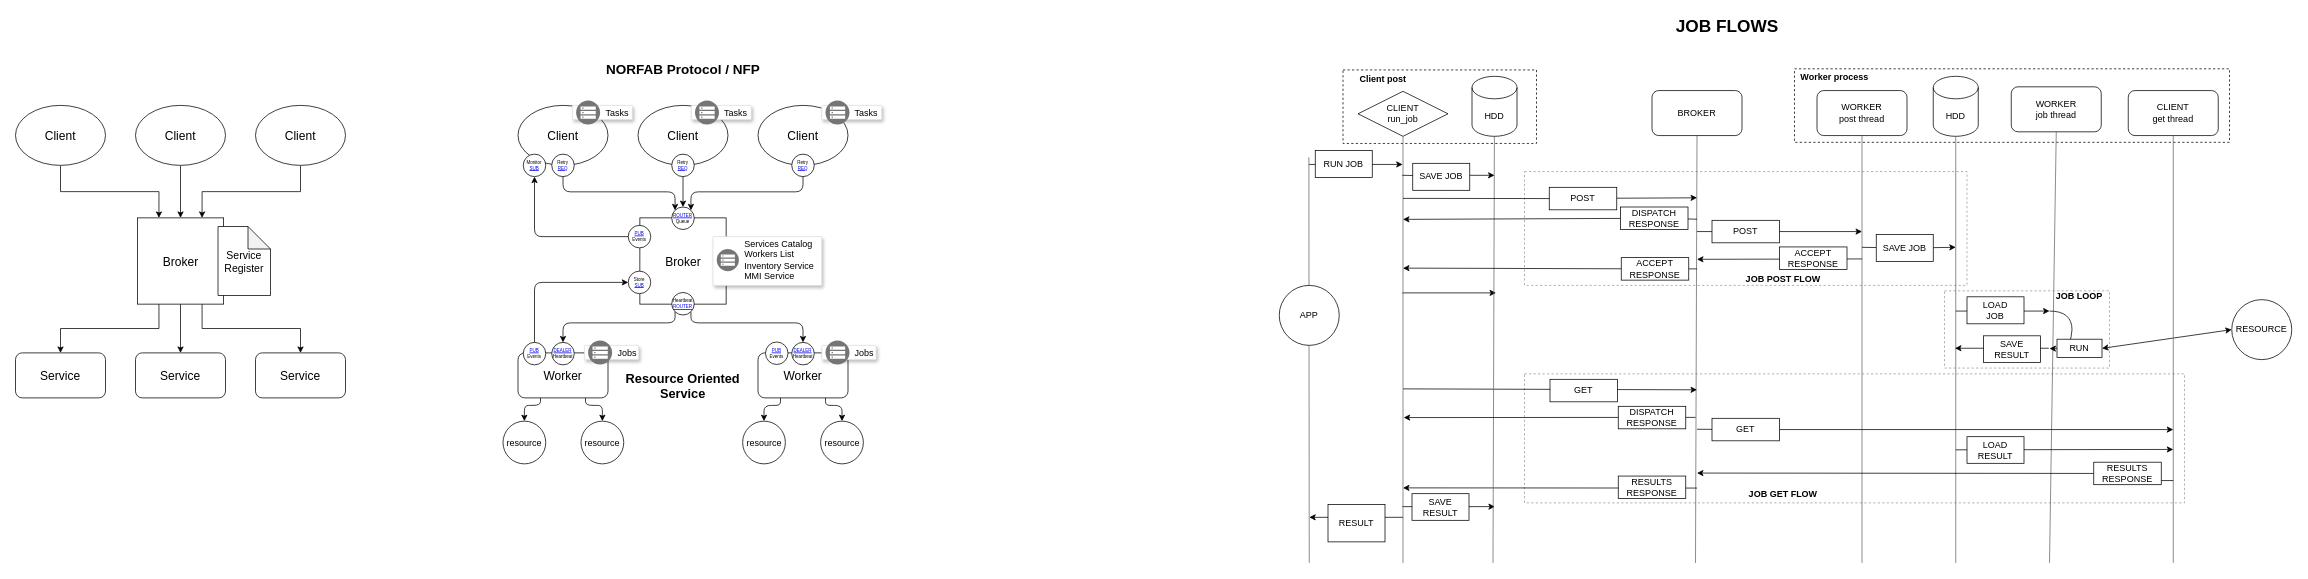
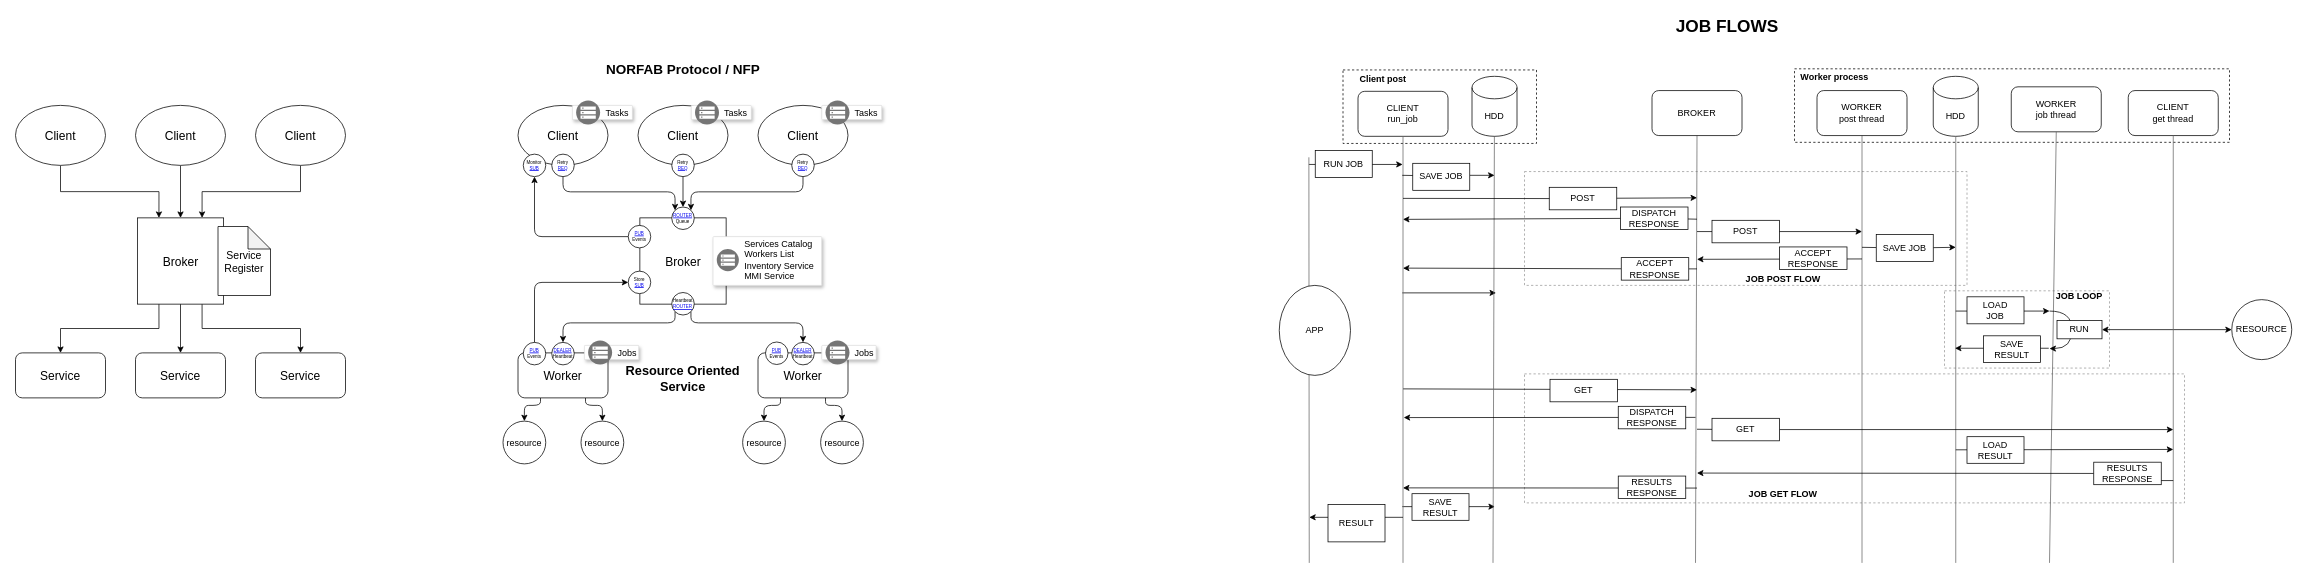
(1403, 114) -> (1403, 114)
(1309, 315) -> (1315, 330)
(2079, 348) -> (2079, 330)
(683, 387) -> (683, 379)
